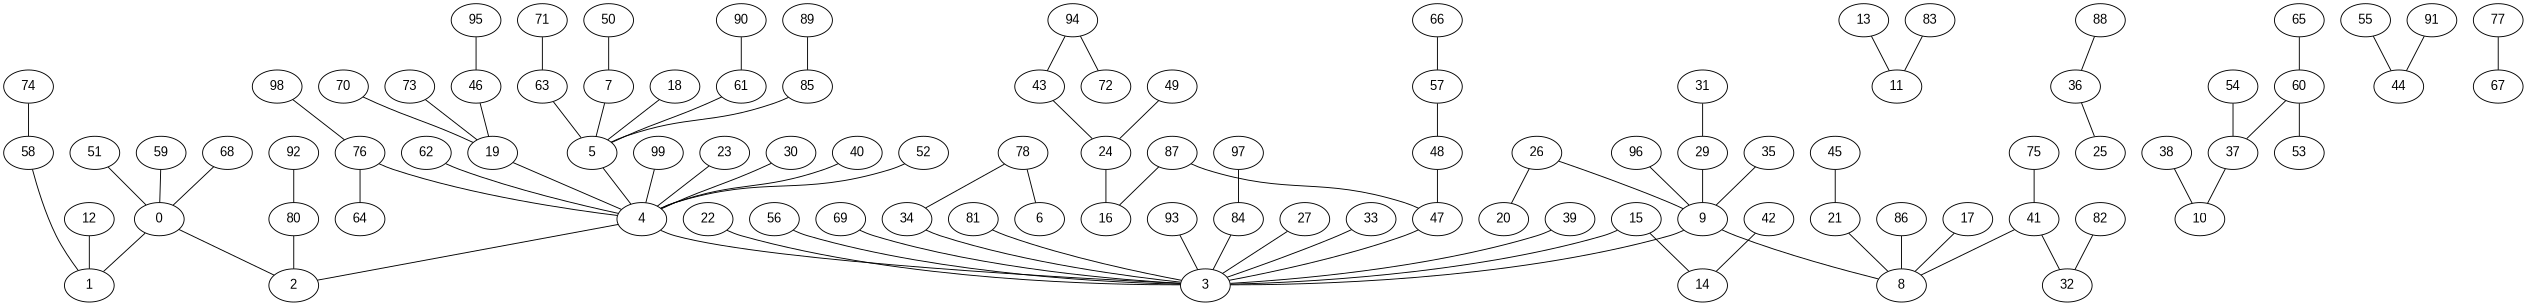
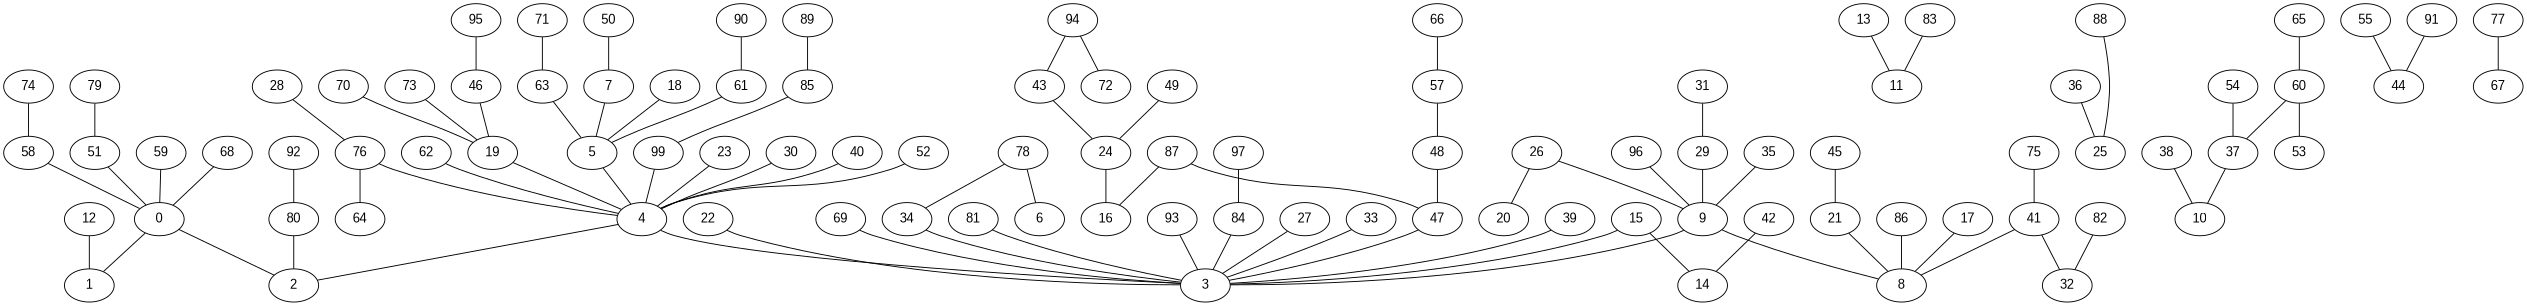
(2088, 53) -> (2110, 87)
none -> (95, 87)
(277, 87) -> (277, 87)
(700, 120) -> (733, 120)
(774, 219) -> none
(50, 222) -> (94, 186)
